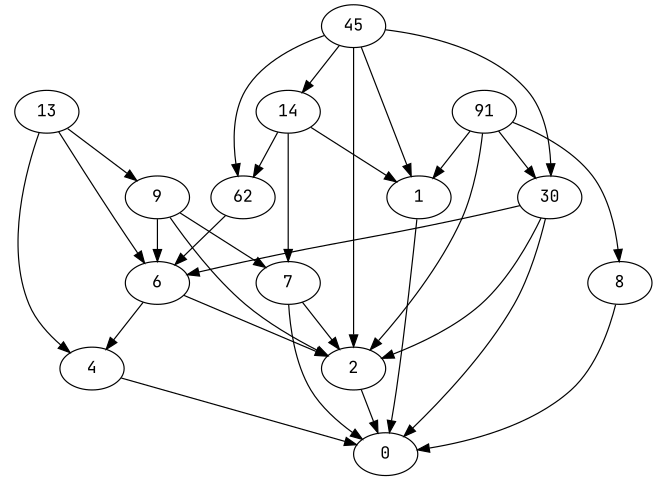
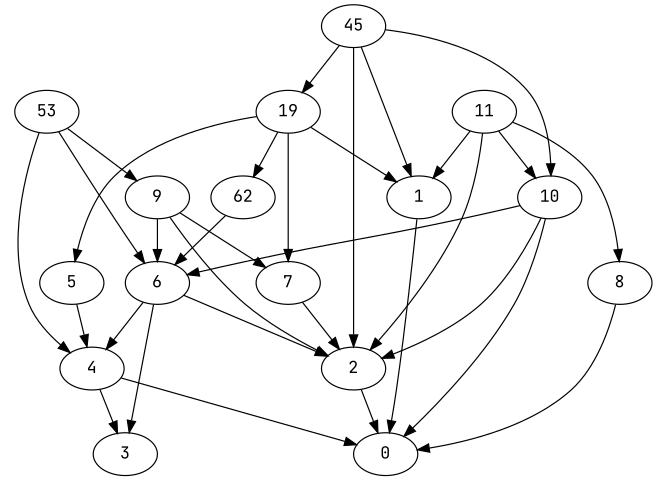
(252, 81) -> none
(47, 112) -> (47, 112)
(288, 112) -> (288, 112)
(484, 112) -> (484, 112)
(550, 197) -> (550, 197)
none -> (72, 283)
(304, 377) -> none
none -> (125, 454)
